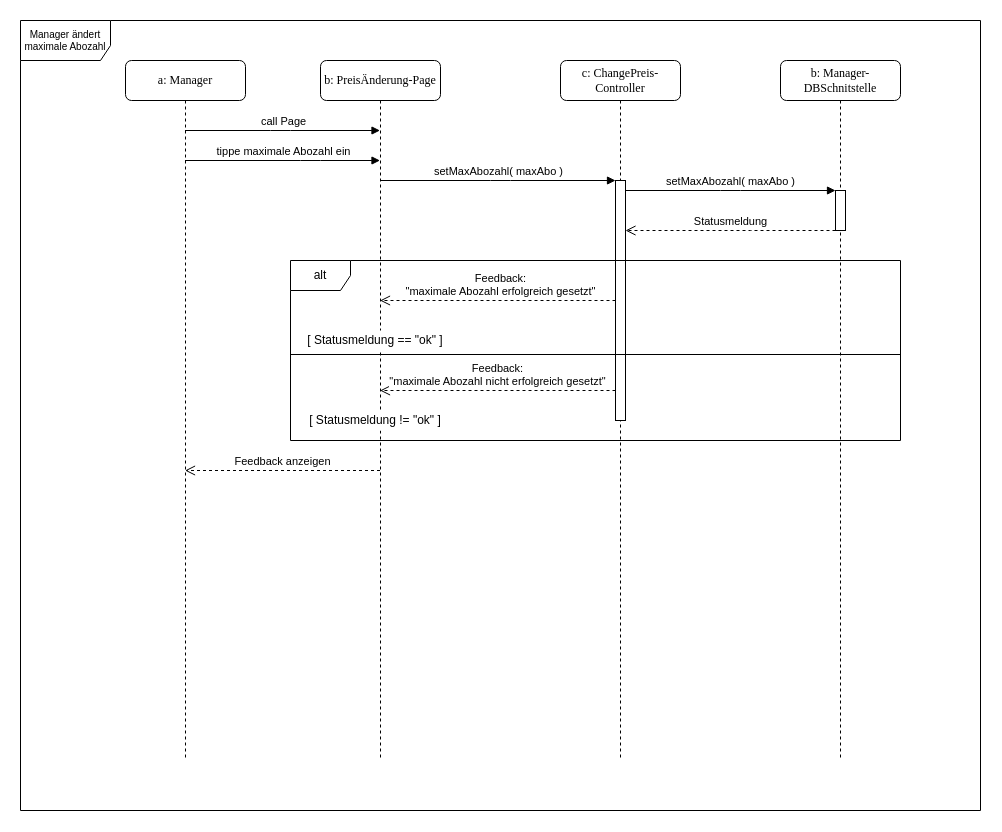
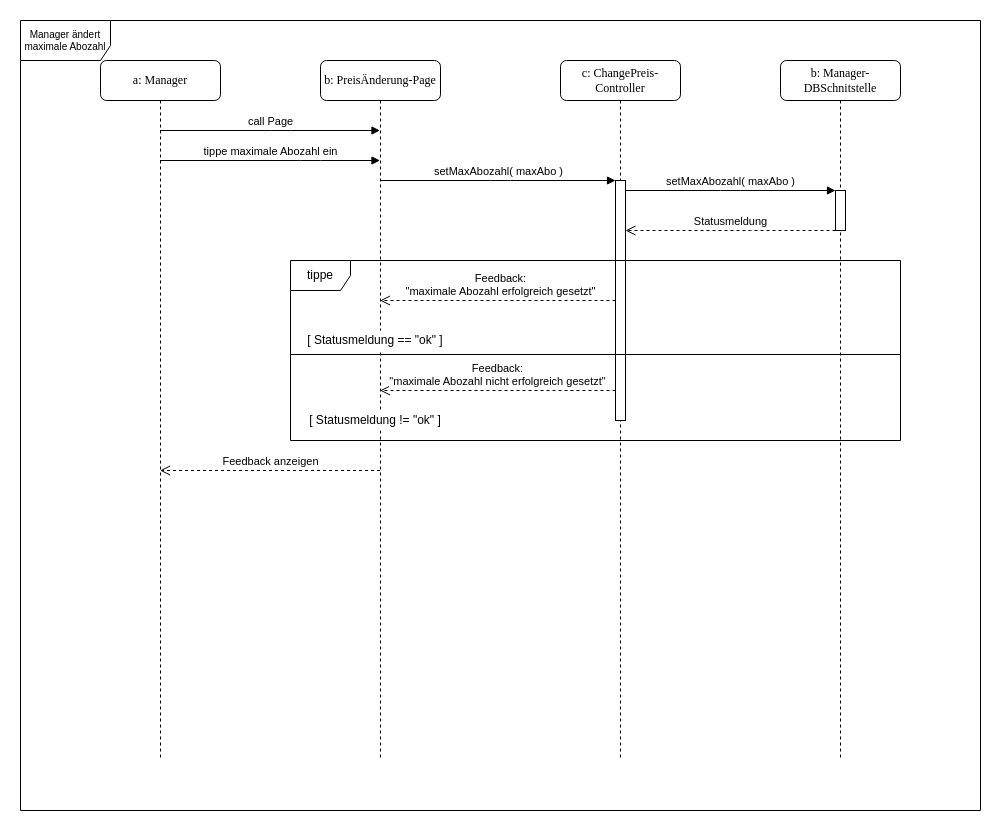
(321, 276) -> (321, 276)
(186, 411) -> (161, 411)
